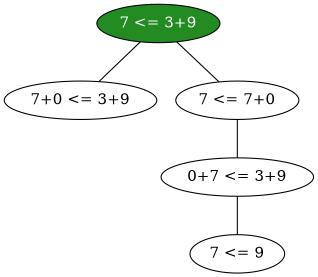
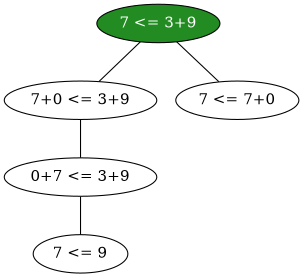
(237, 139) -> (81, 139)
